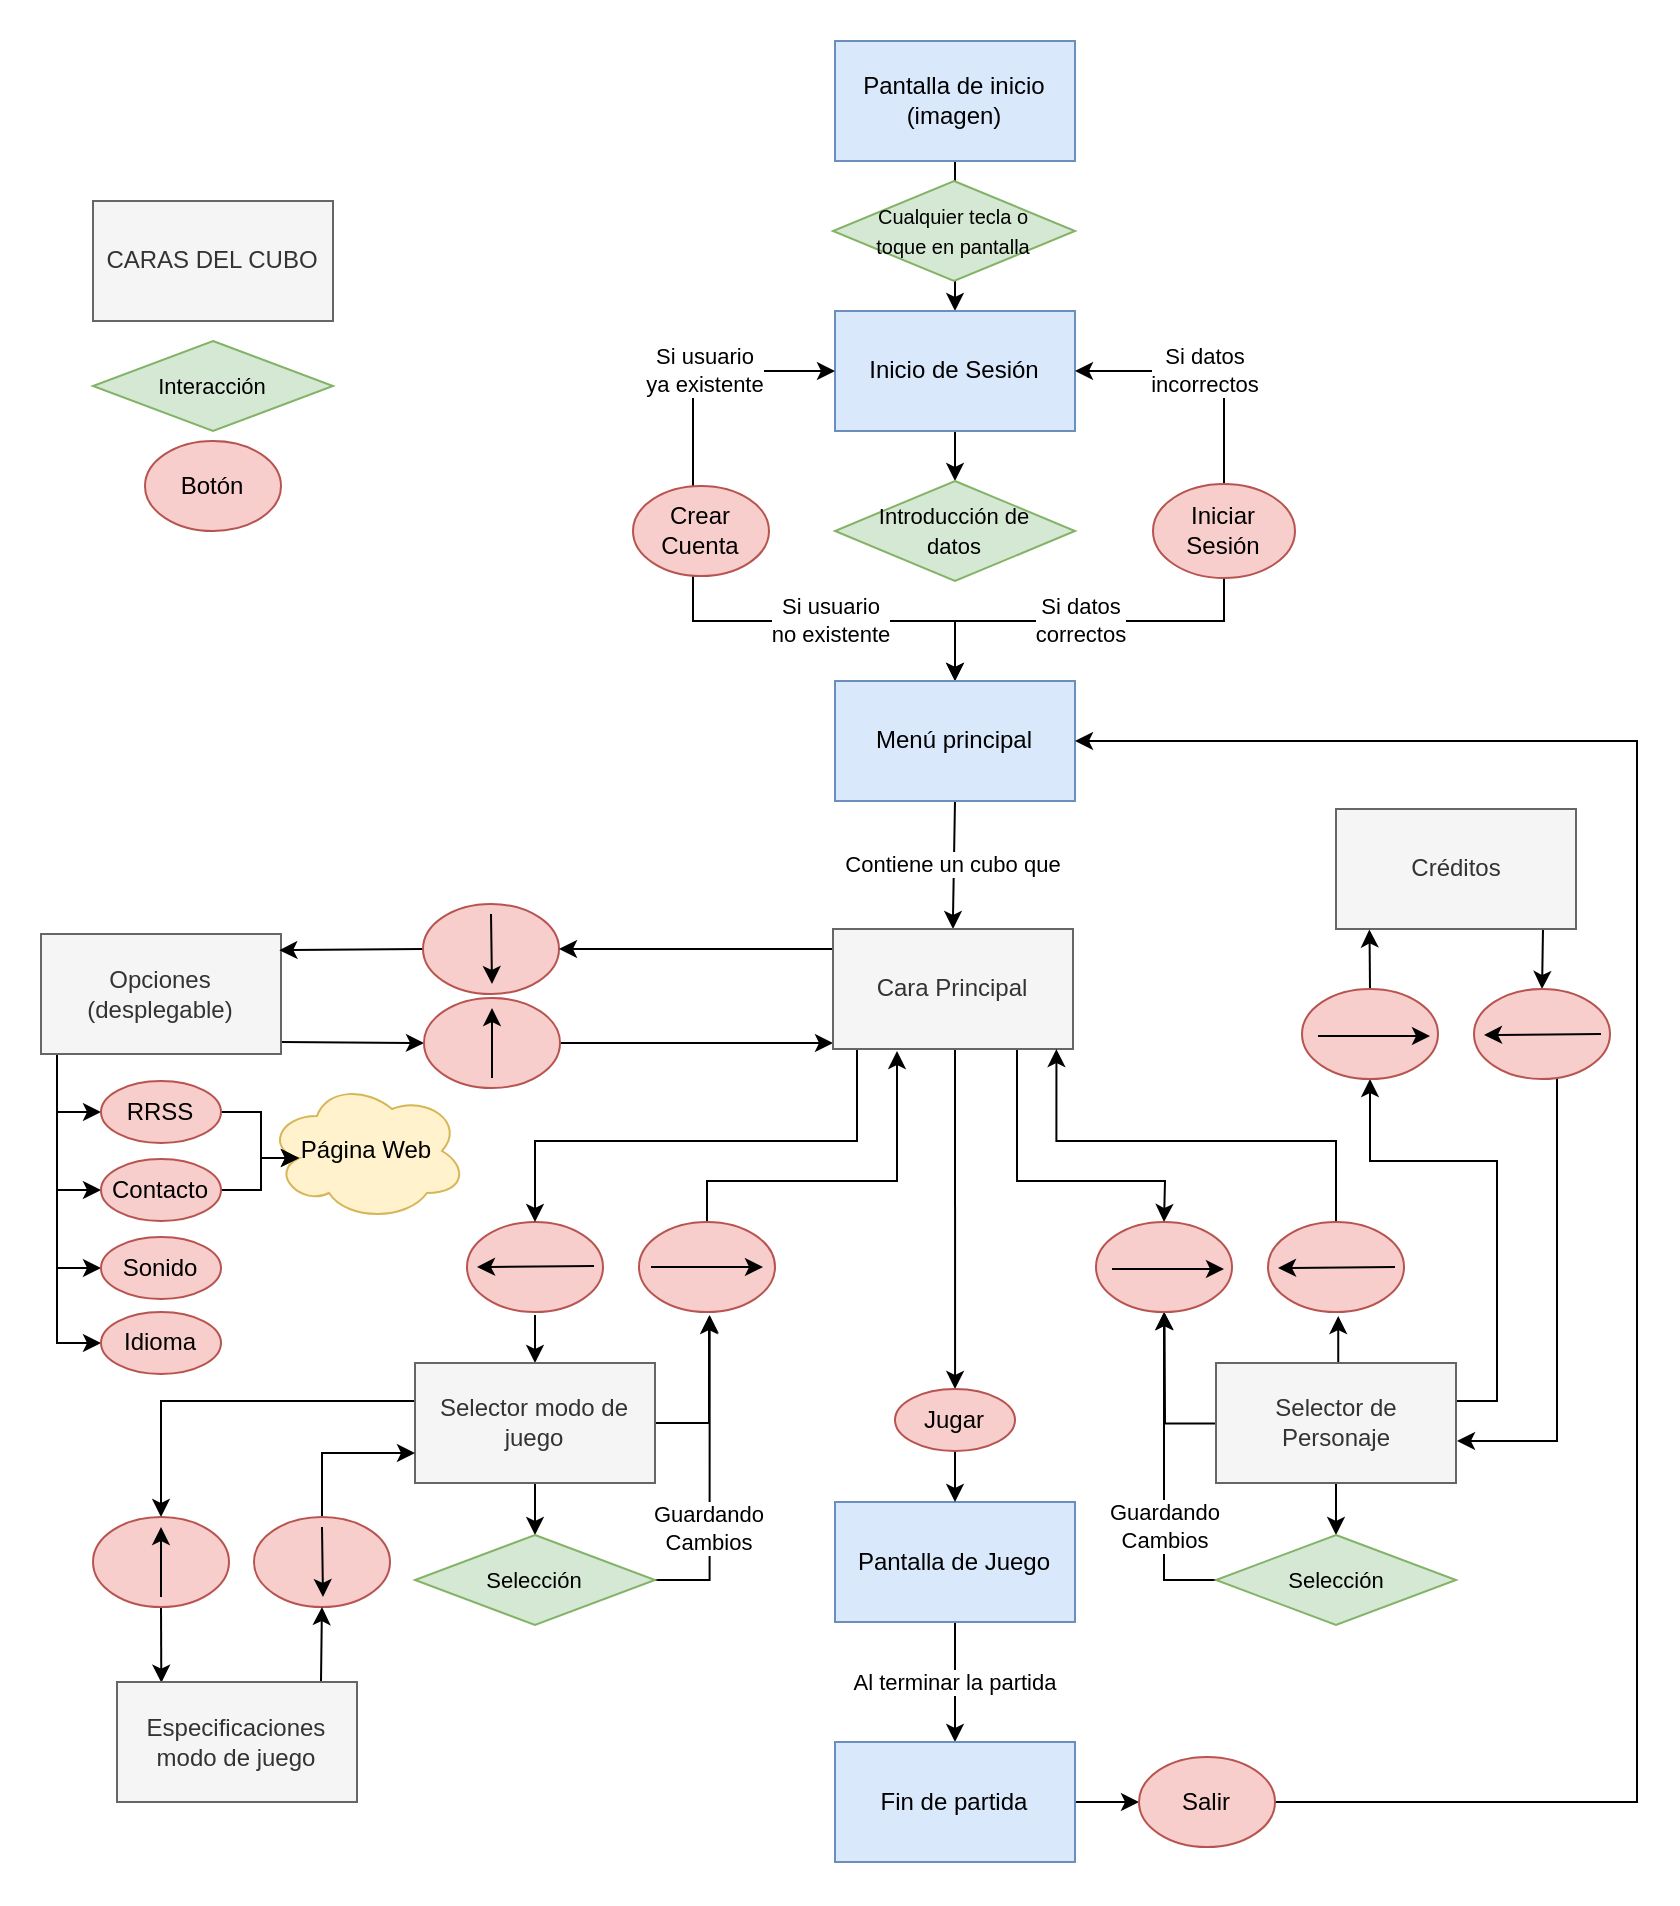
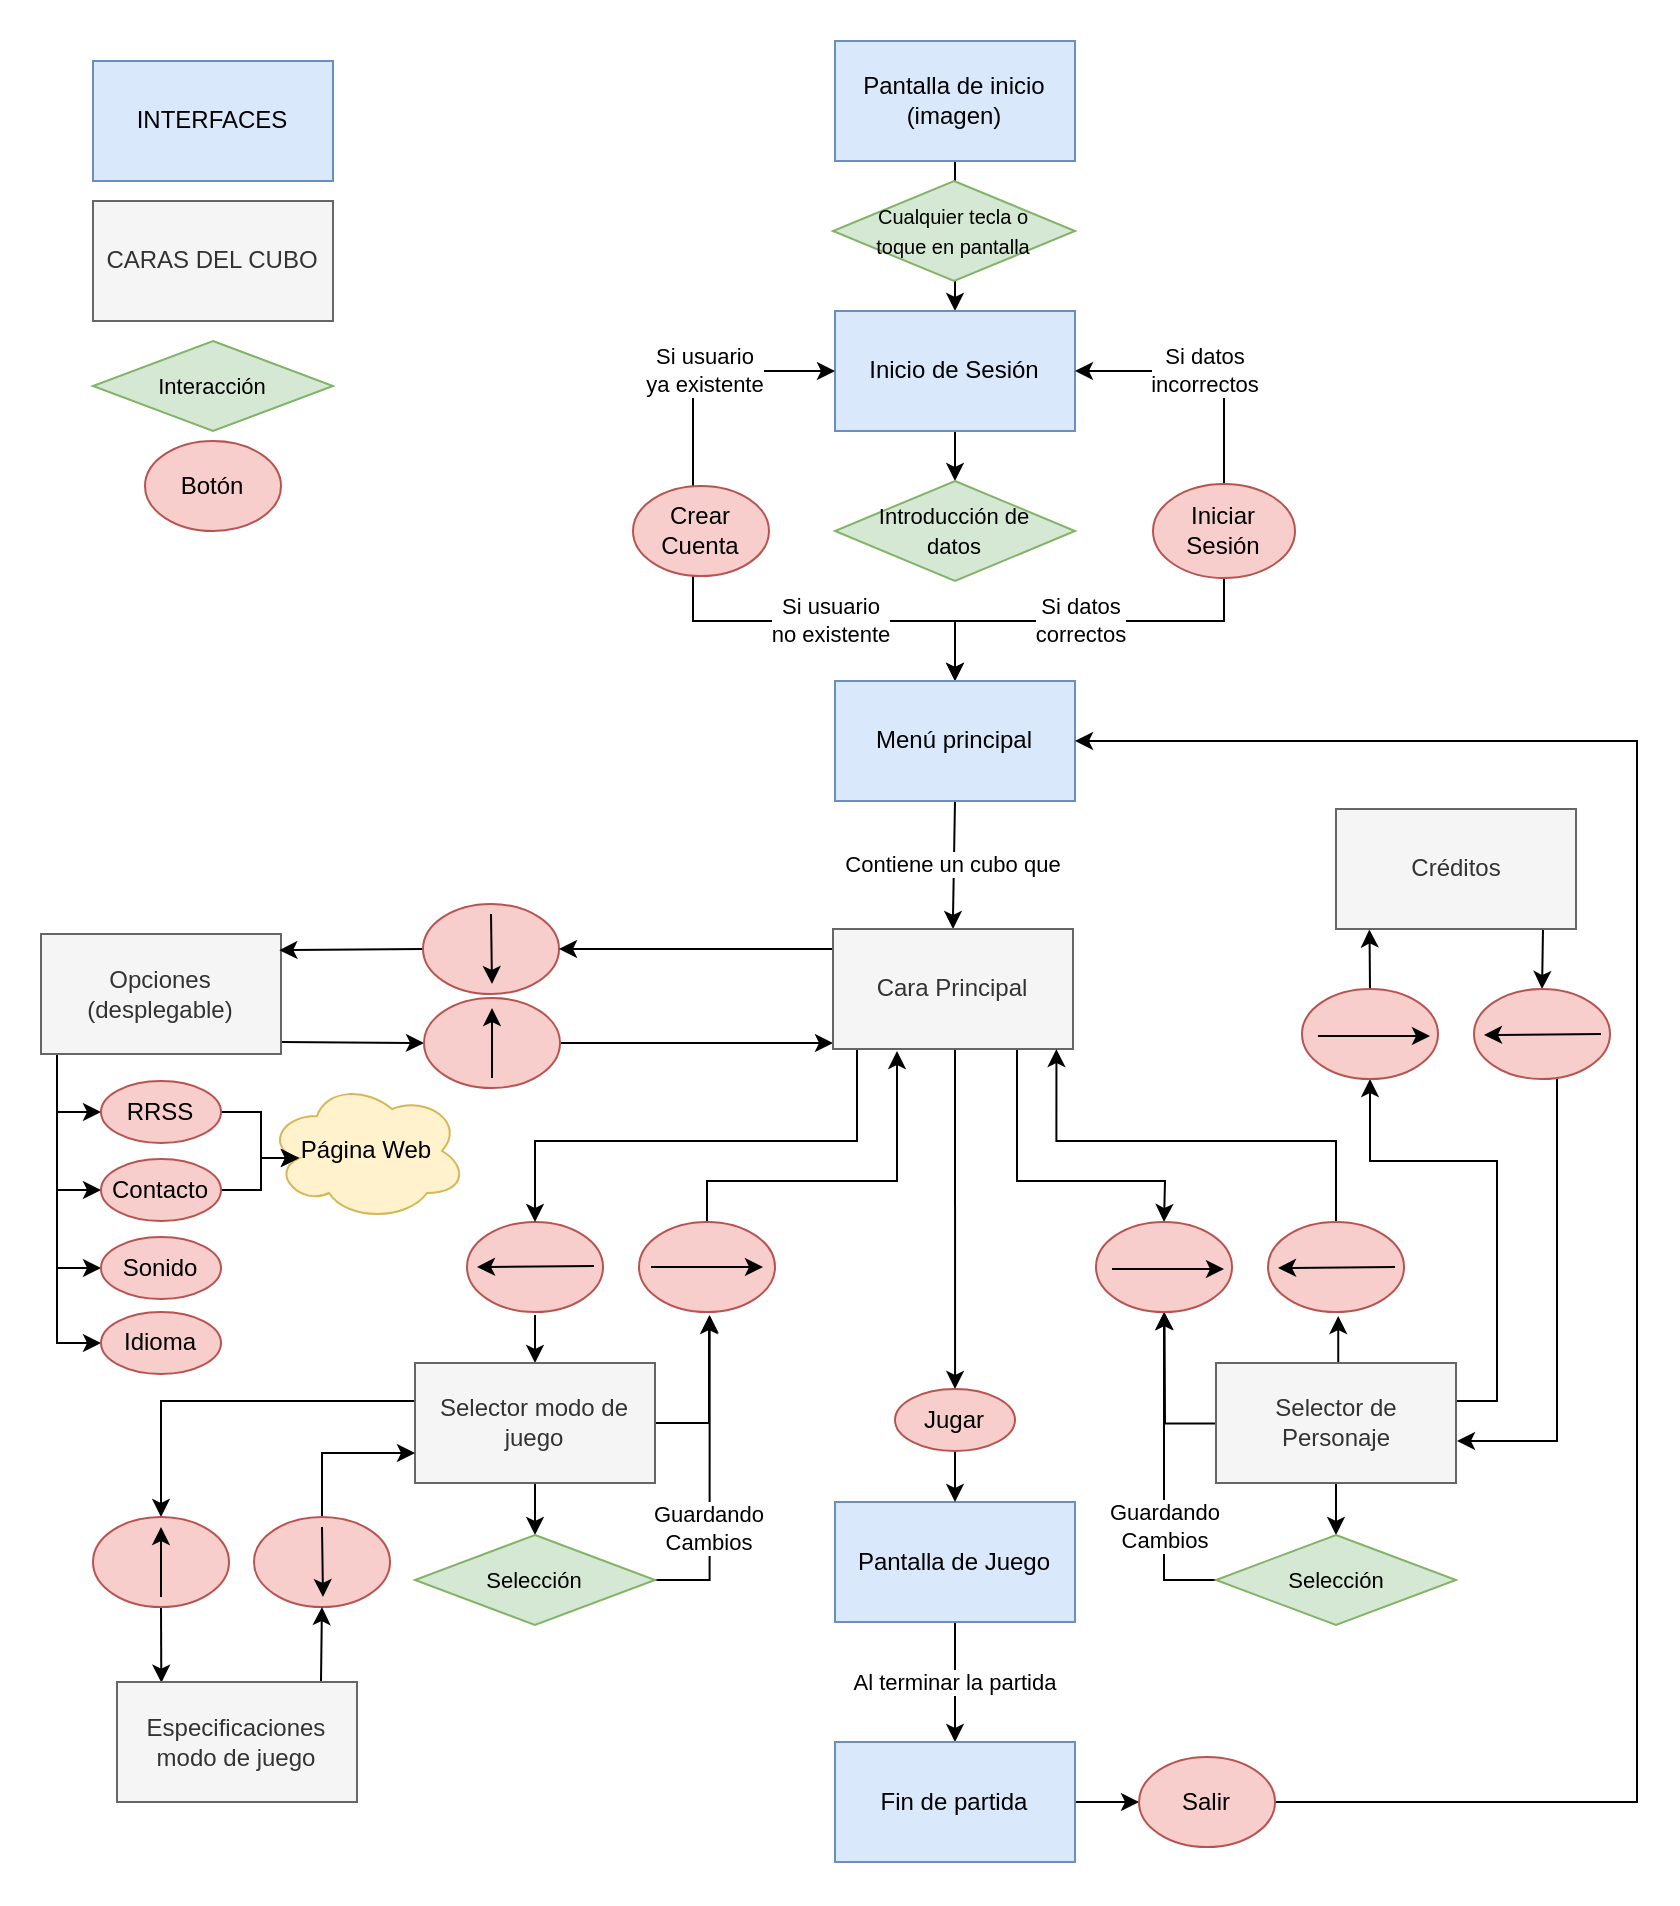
none -> (213, 121)
